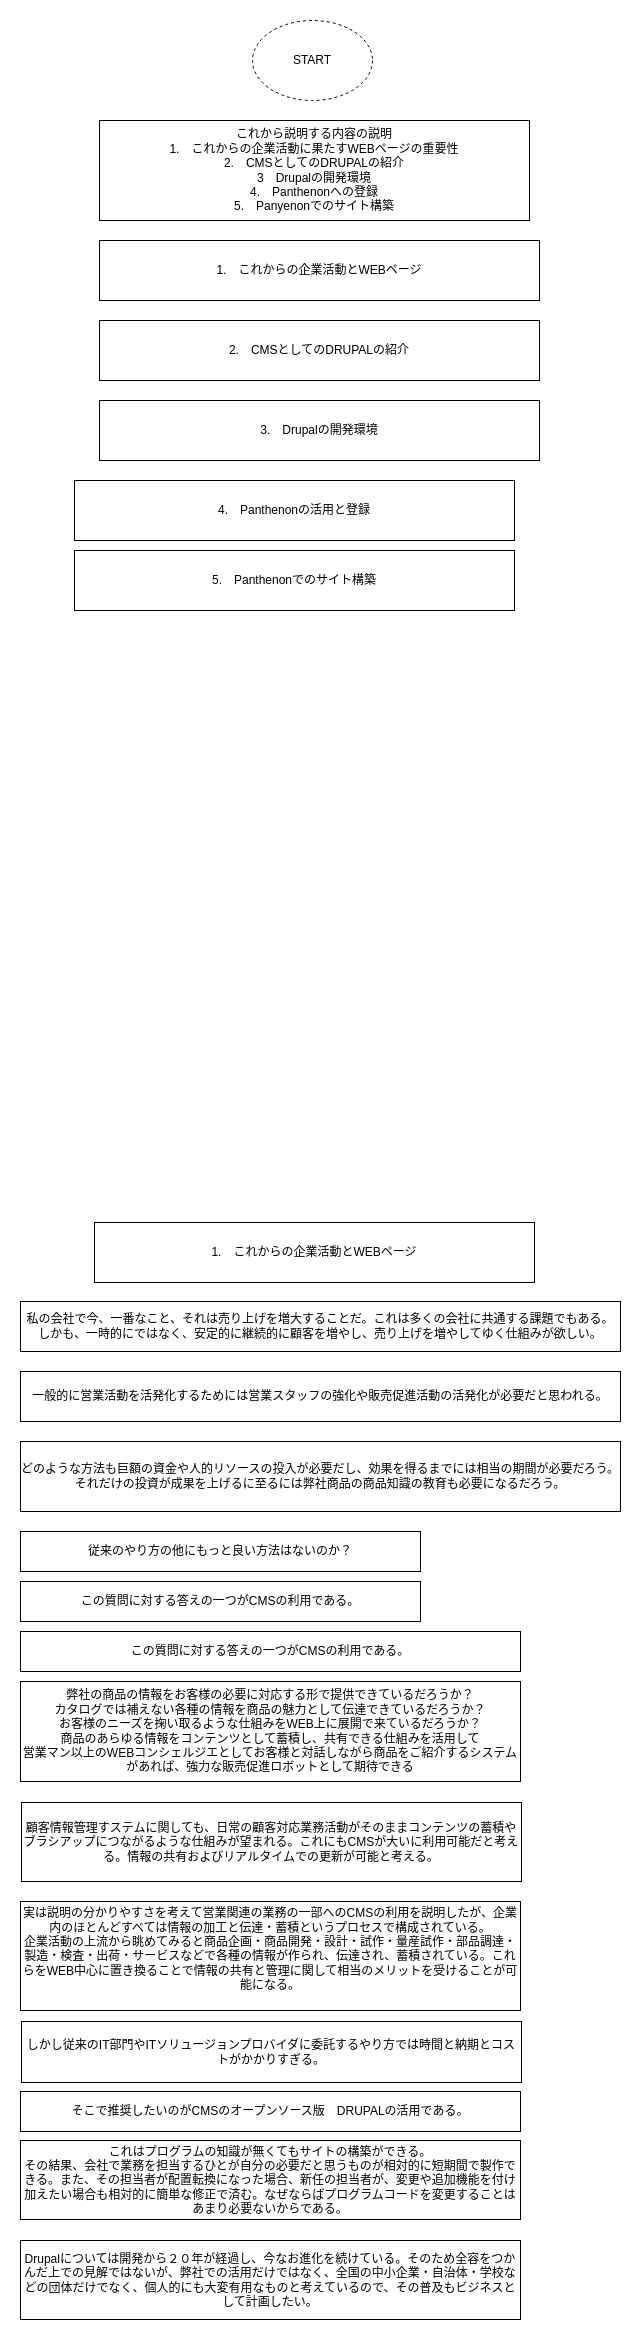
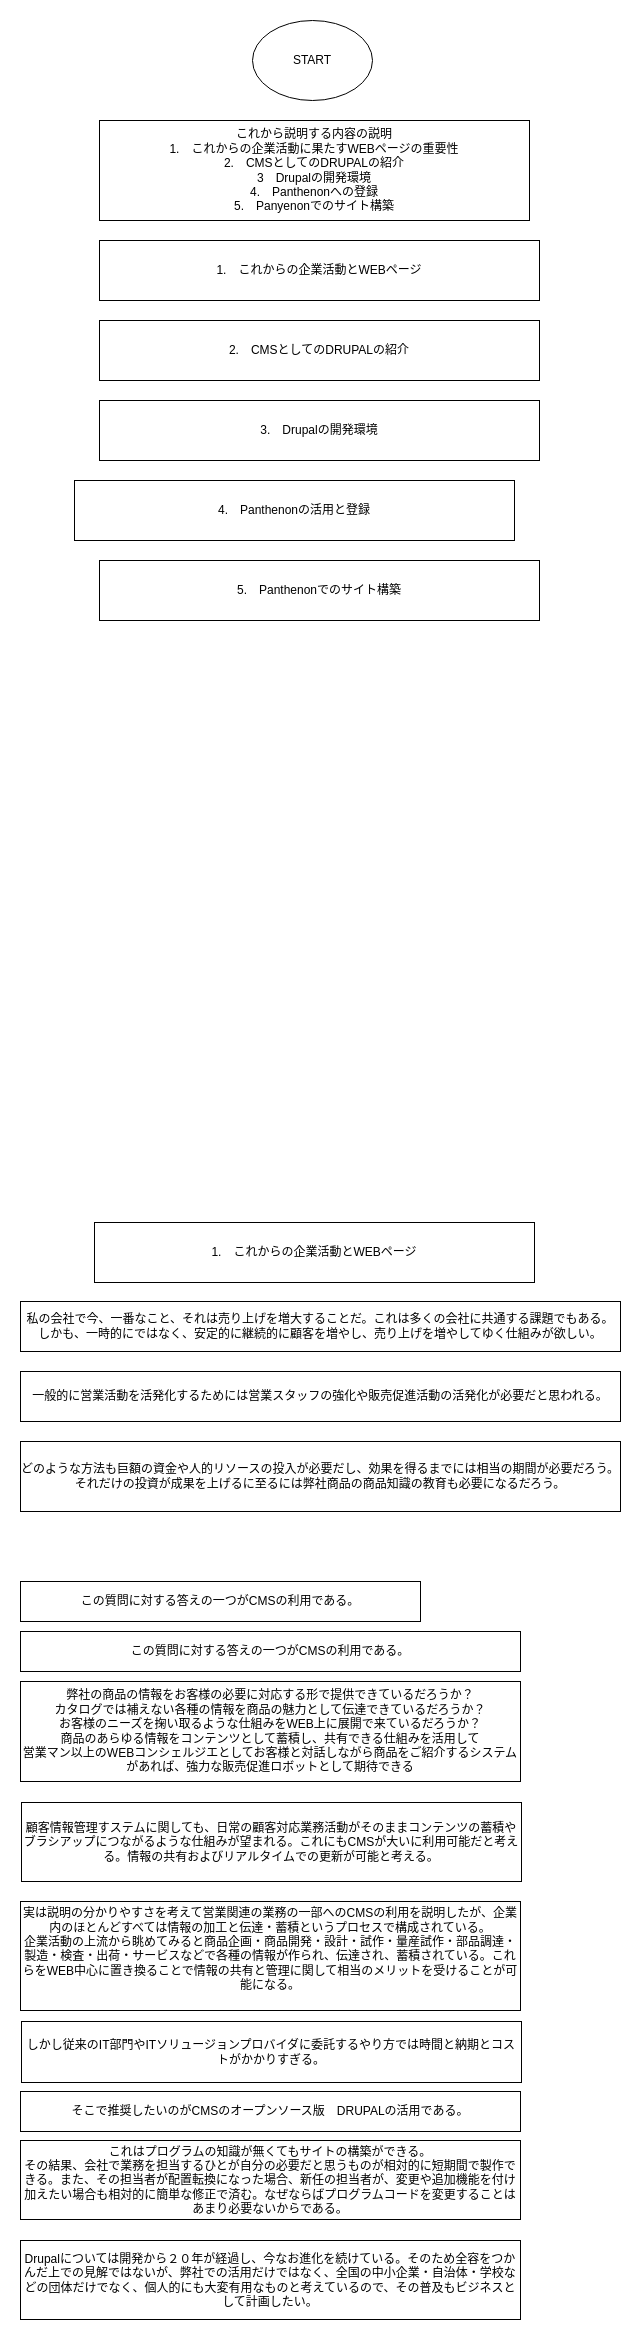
(313, 61) -> (313, 61)
(295, 581) -> (320, 591)
(221, 1552) -> none
